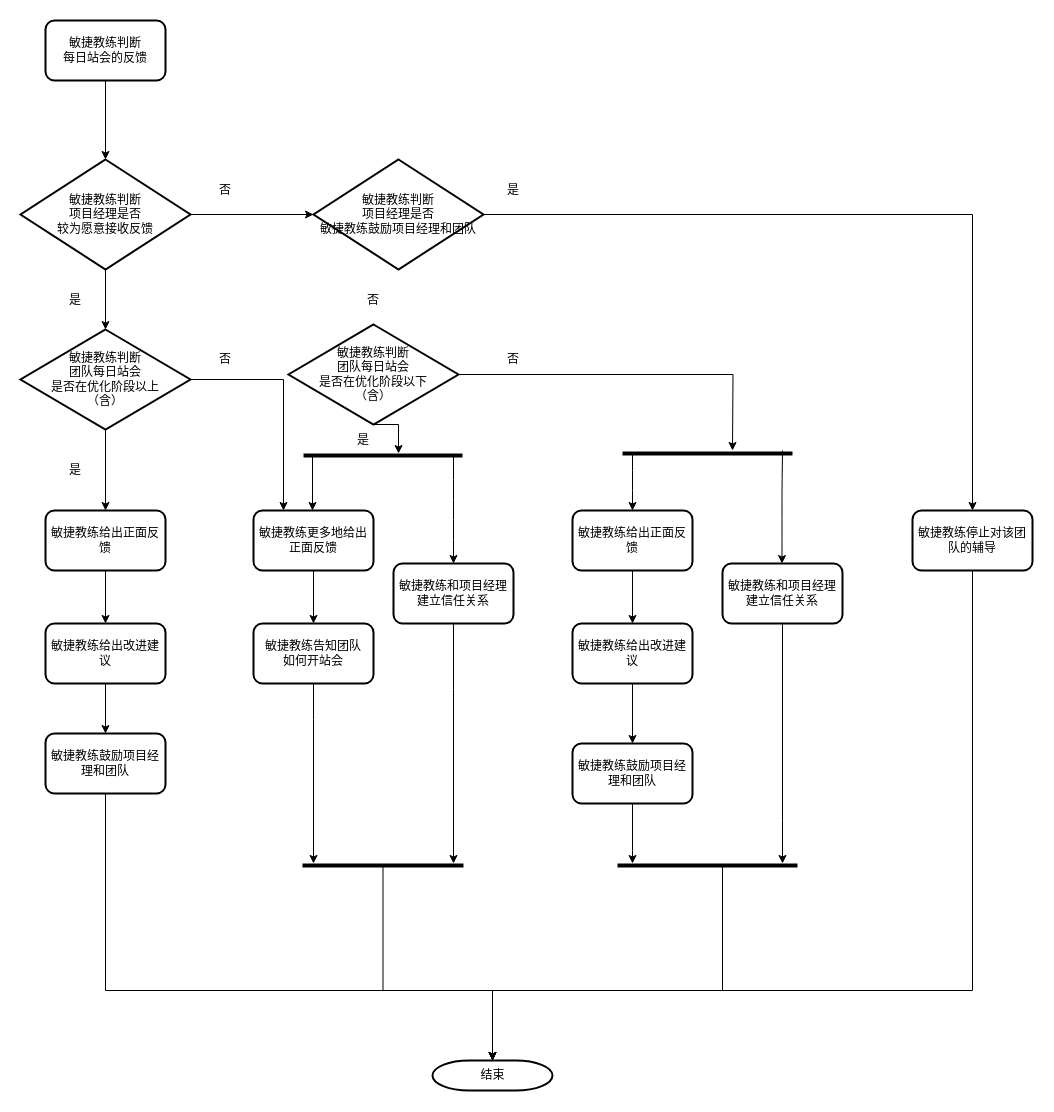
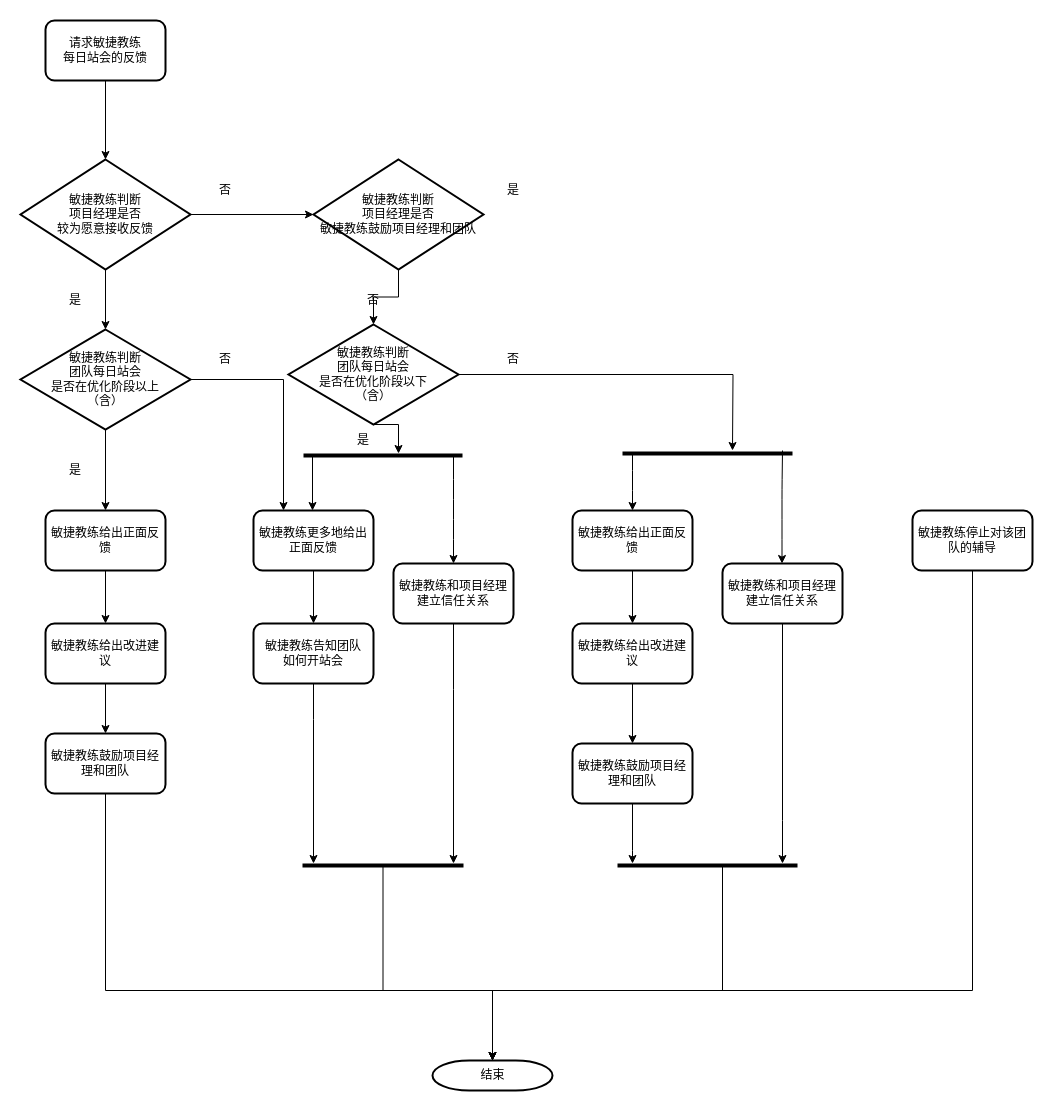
(106, 51) -> (106, 51)
(873, 215) -> none
none -> (390, 297)
